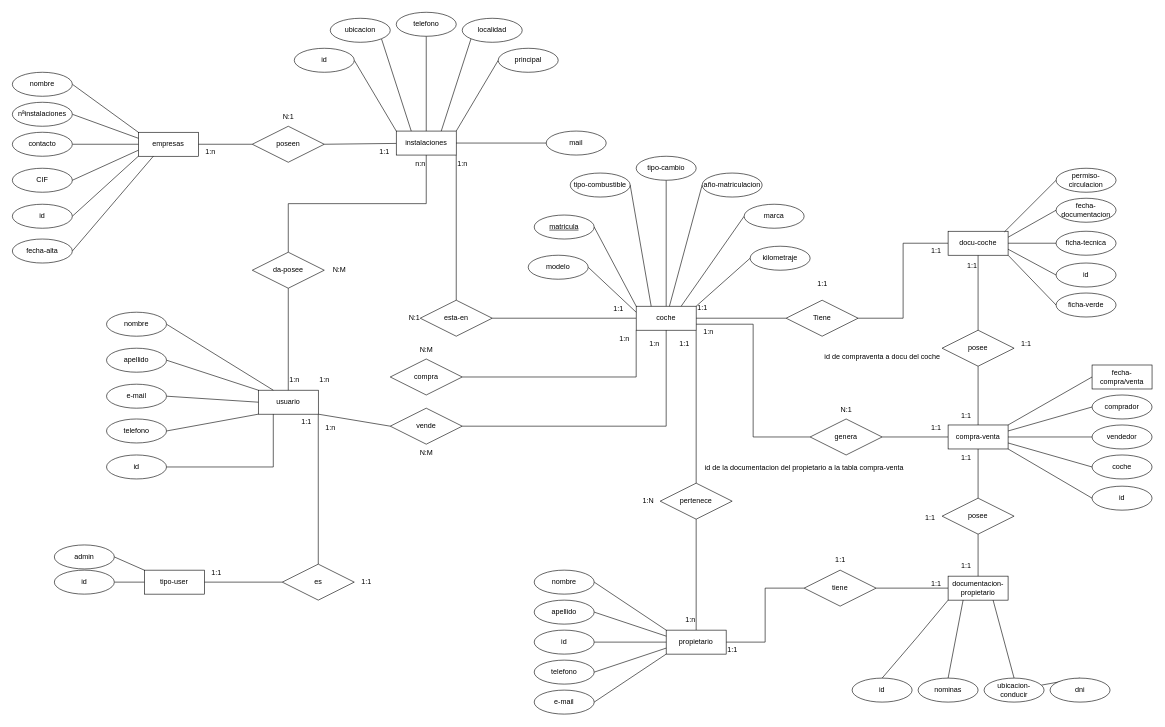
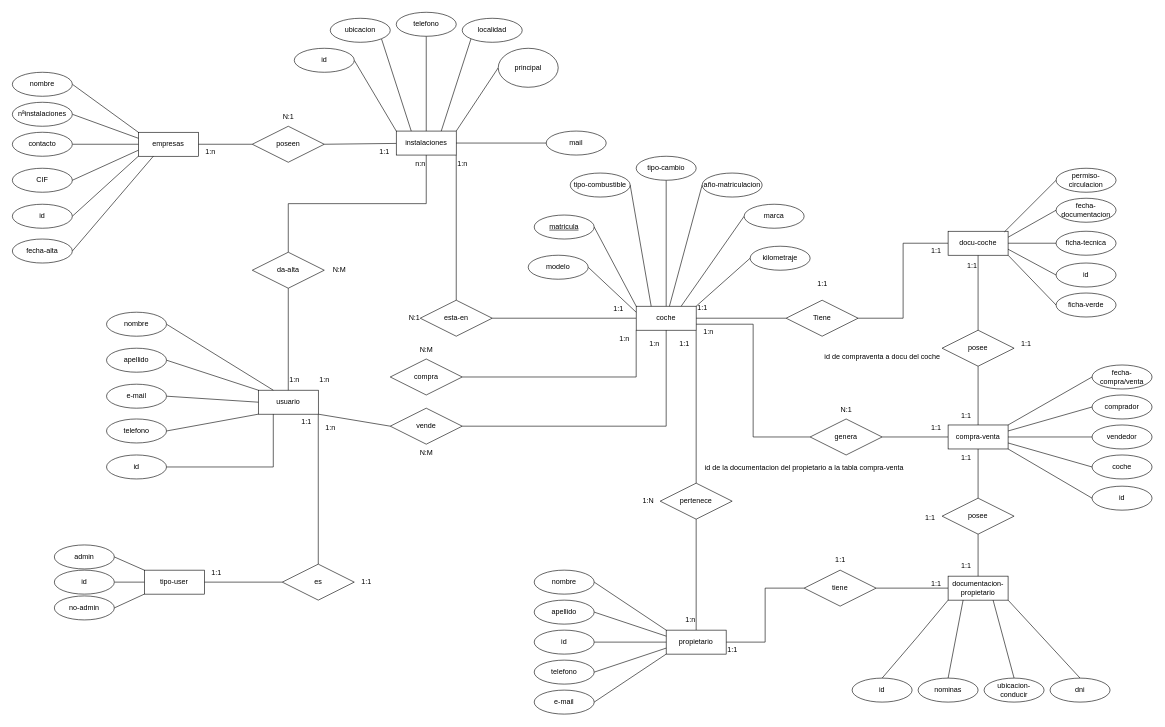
(528, 60) -> (528, 68)
(288, 270) -> (288, 270)
(1122, 377) -> (1122, 377)
none -> (129, 601)
none -> (84, 608)
(1050, 684) -> (1044, 639)
